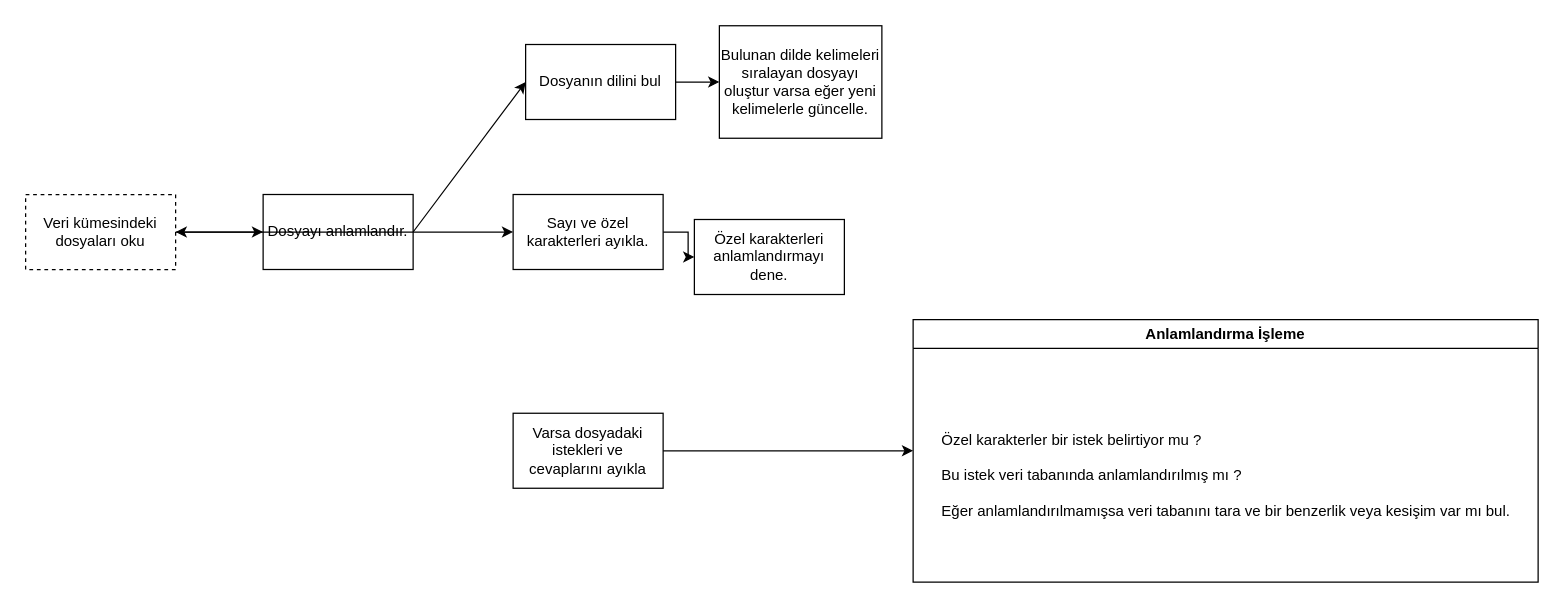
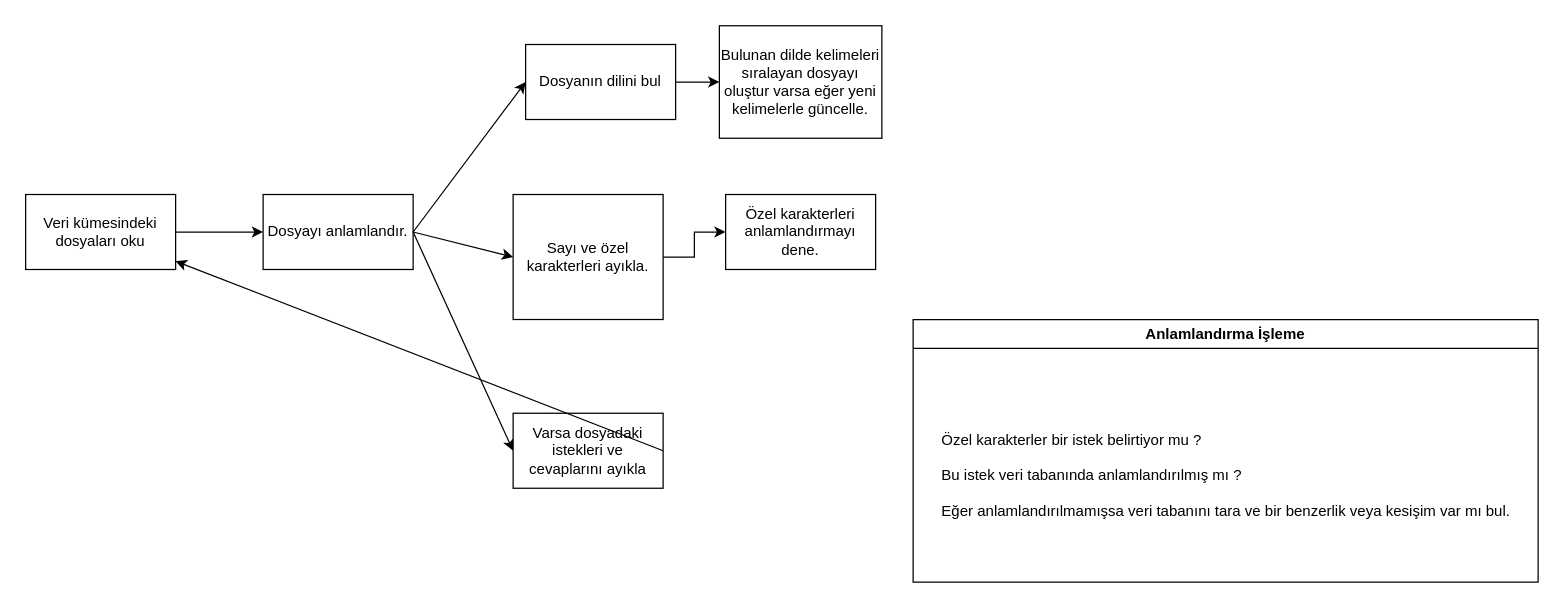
(101, 232) -> (101, 232)
(337, 232) -> (462, 339)
(588, 232) -> (588, 257)
(769, 257) -> (801, 232)
(784, 451) -> (330, 321)
